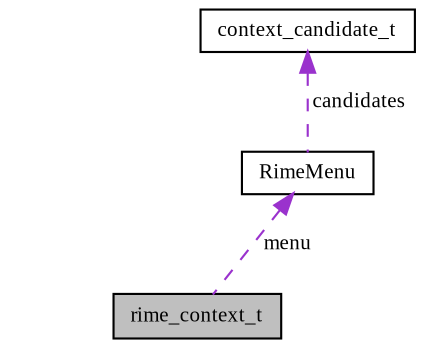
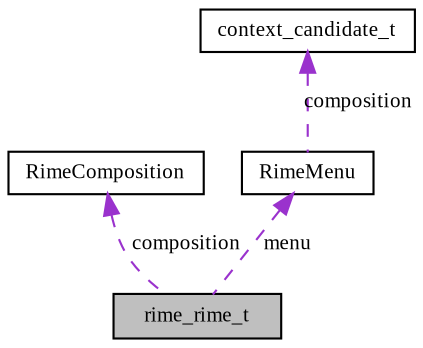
(357, 102) -> (357, 102)
none -> (106, 173)
(197, 316) -> (197, 316)
